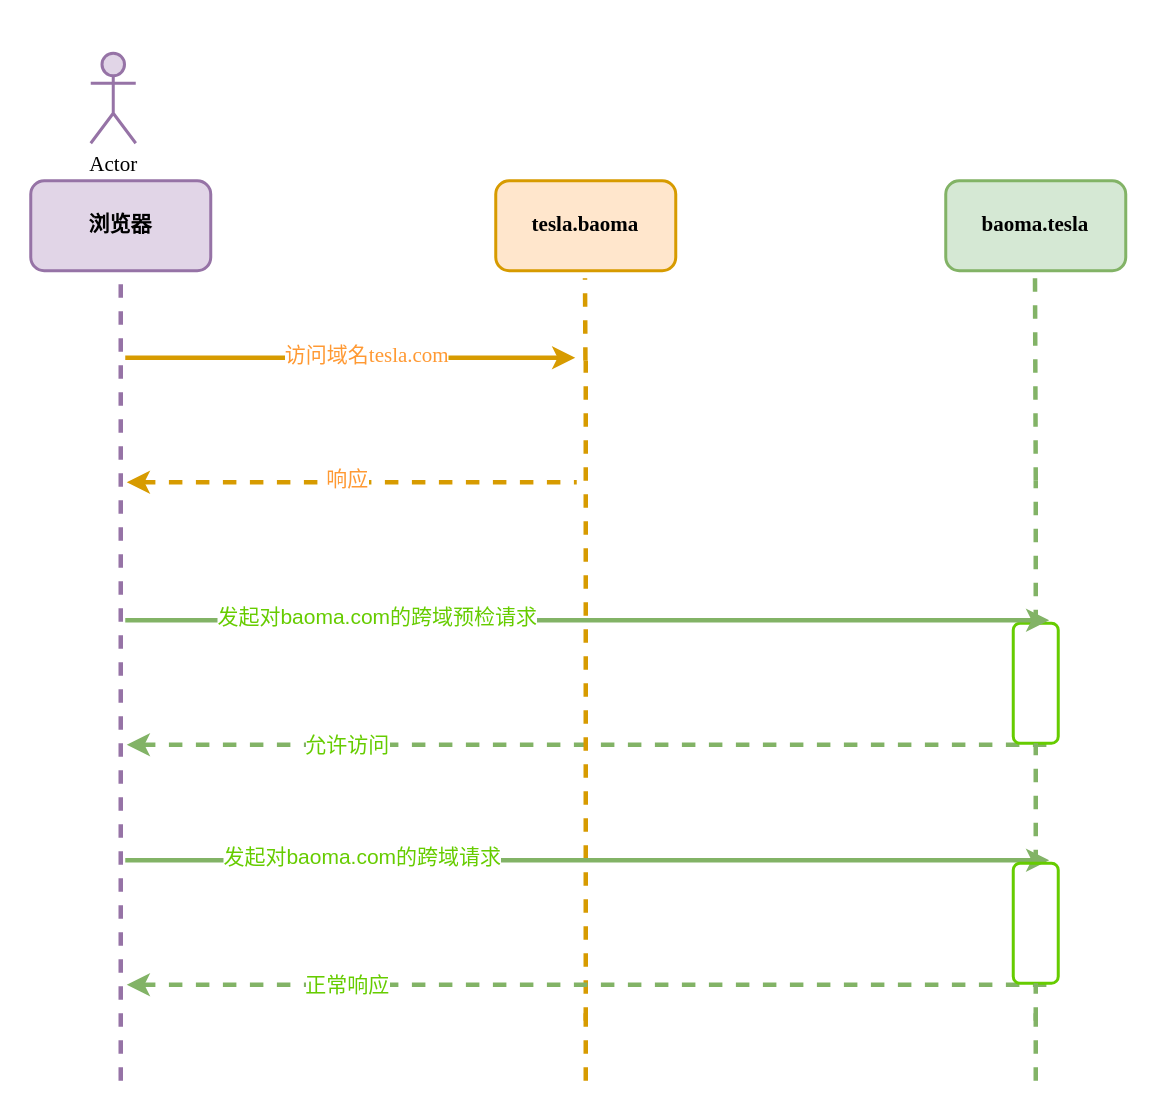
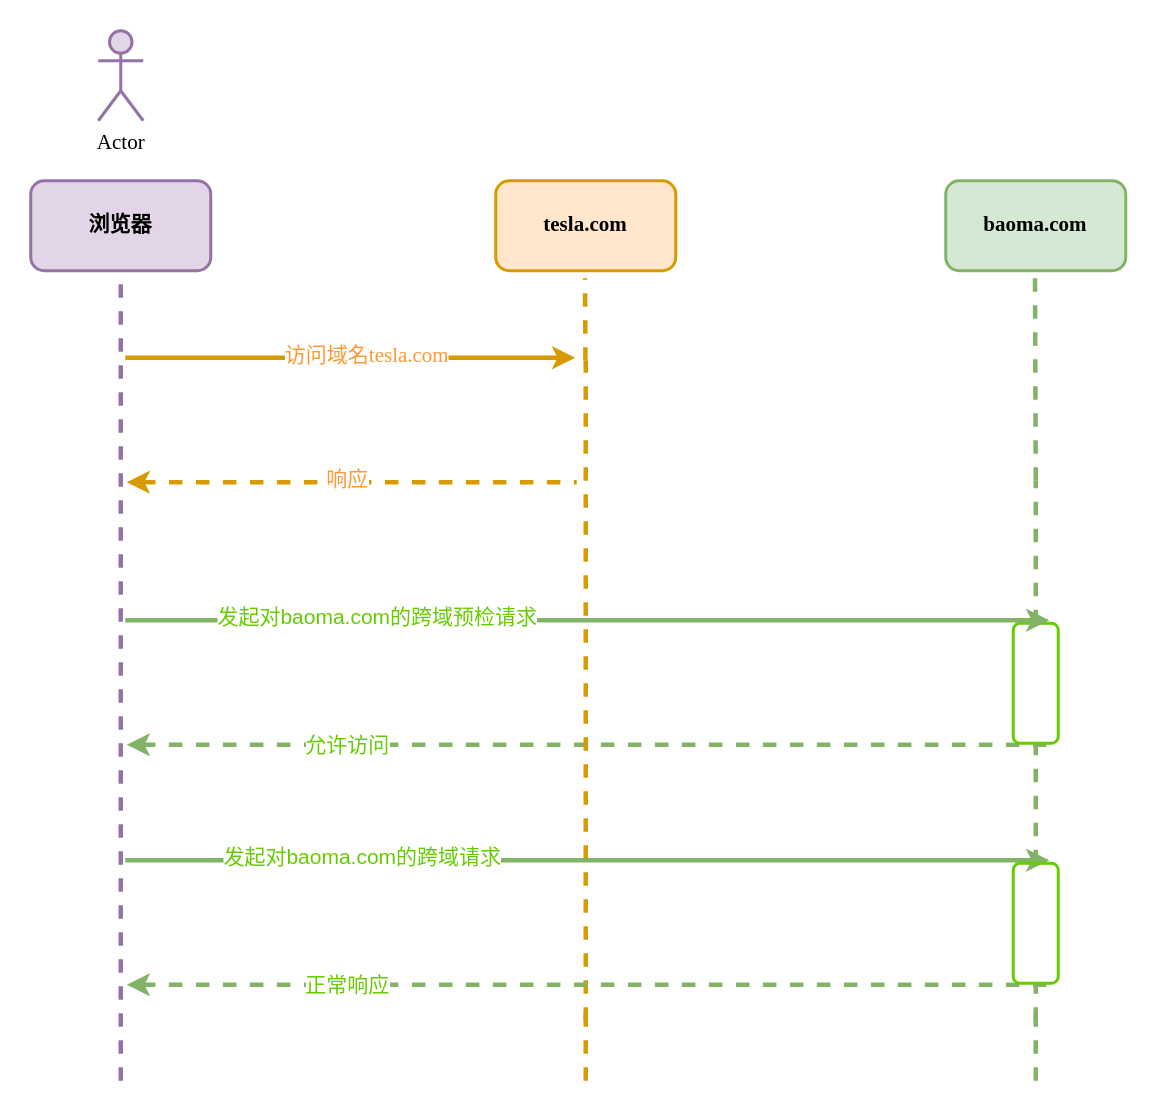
(113, 98) -> (121, 76)
(586, 226) -> (586, 226)
(1036, 226) -> (1036, 226)
